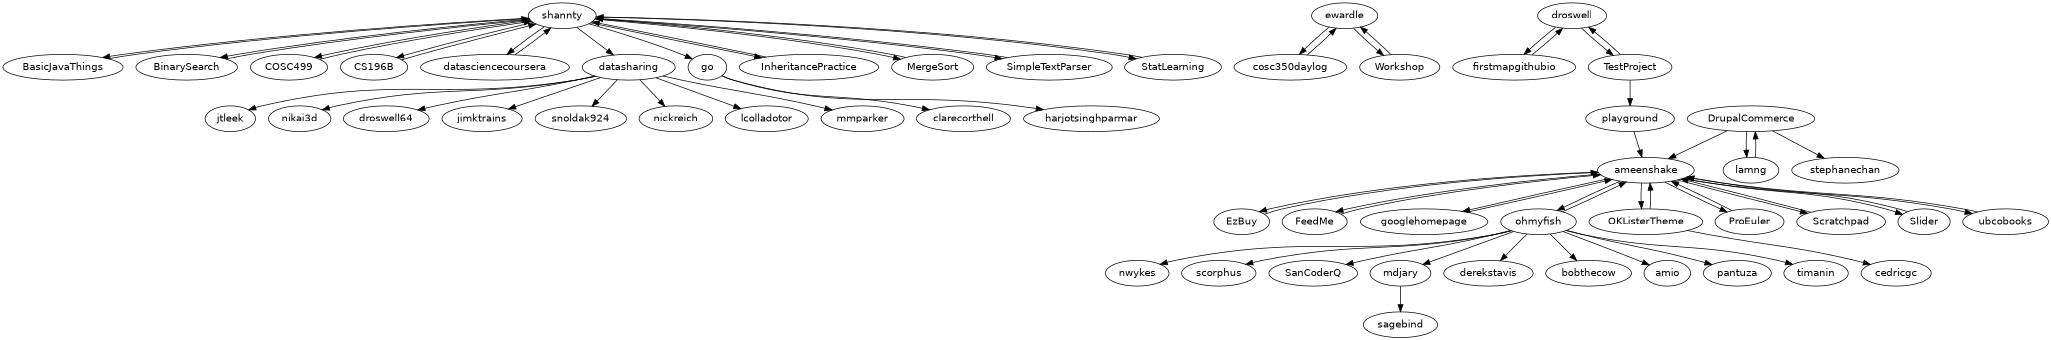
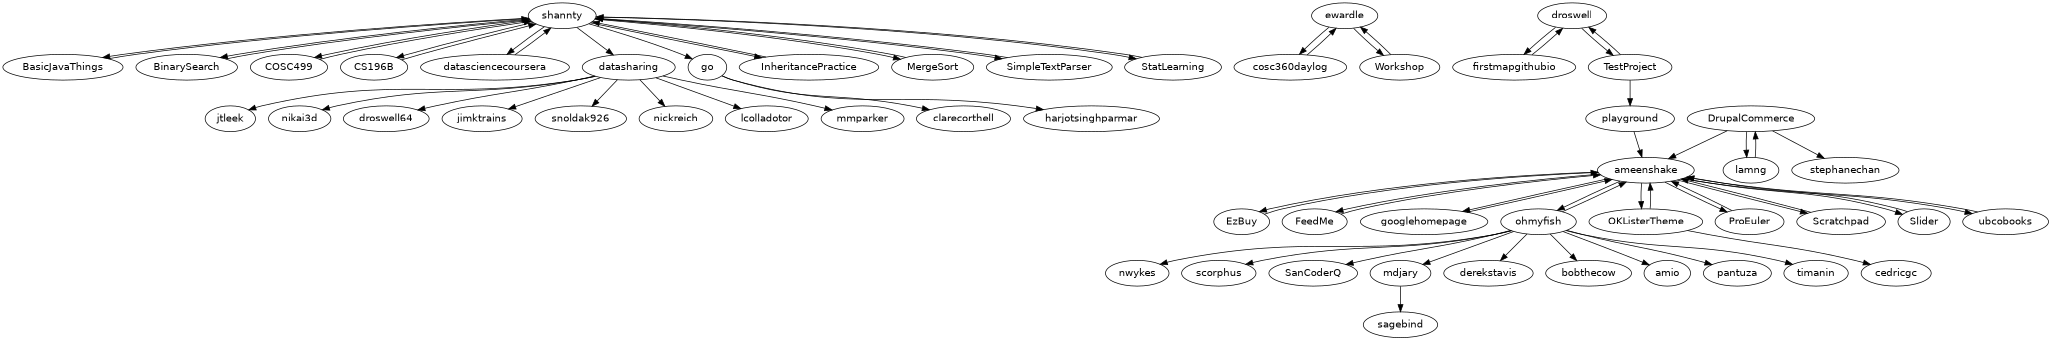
(1290, 67) -> (1290, 67)
(581, 119) -> (581, 119)
